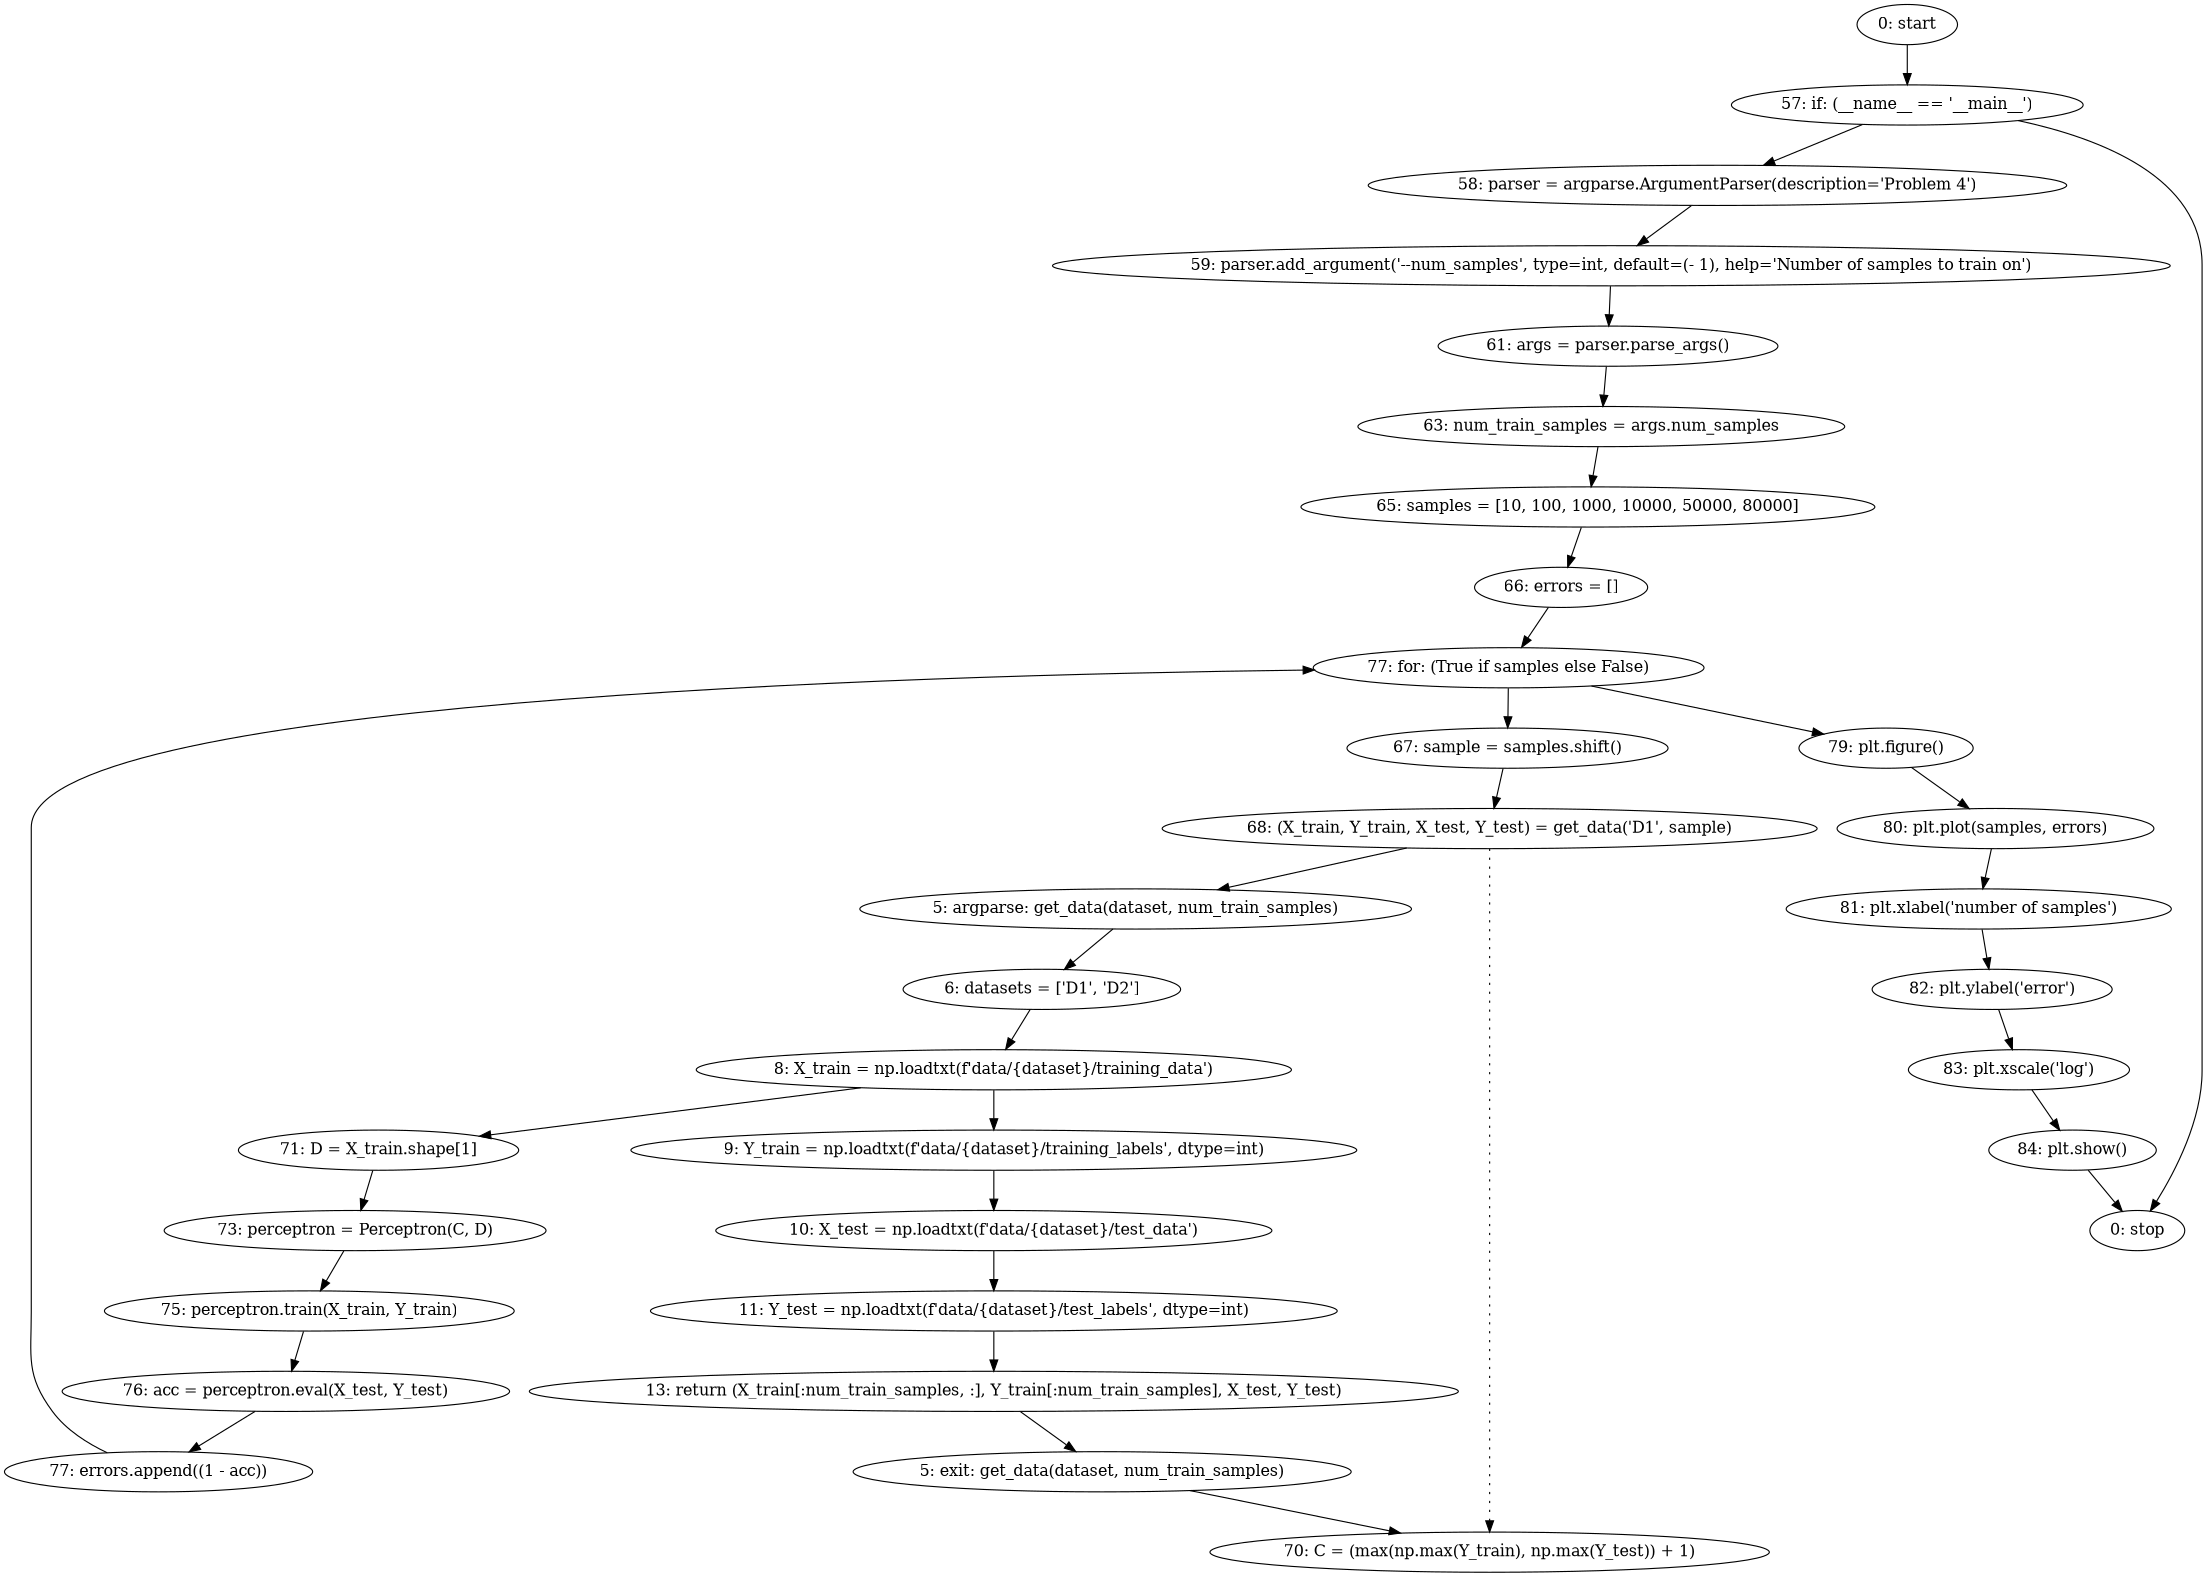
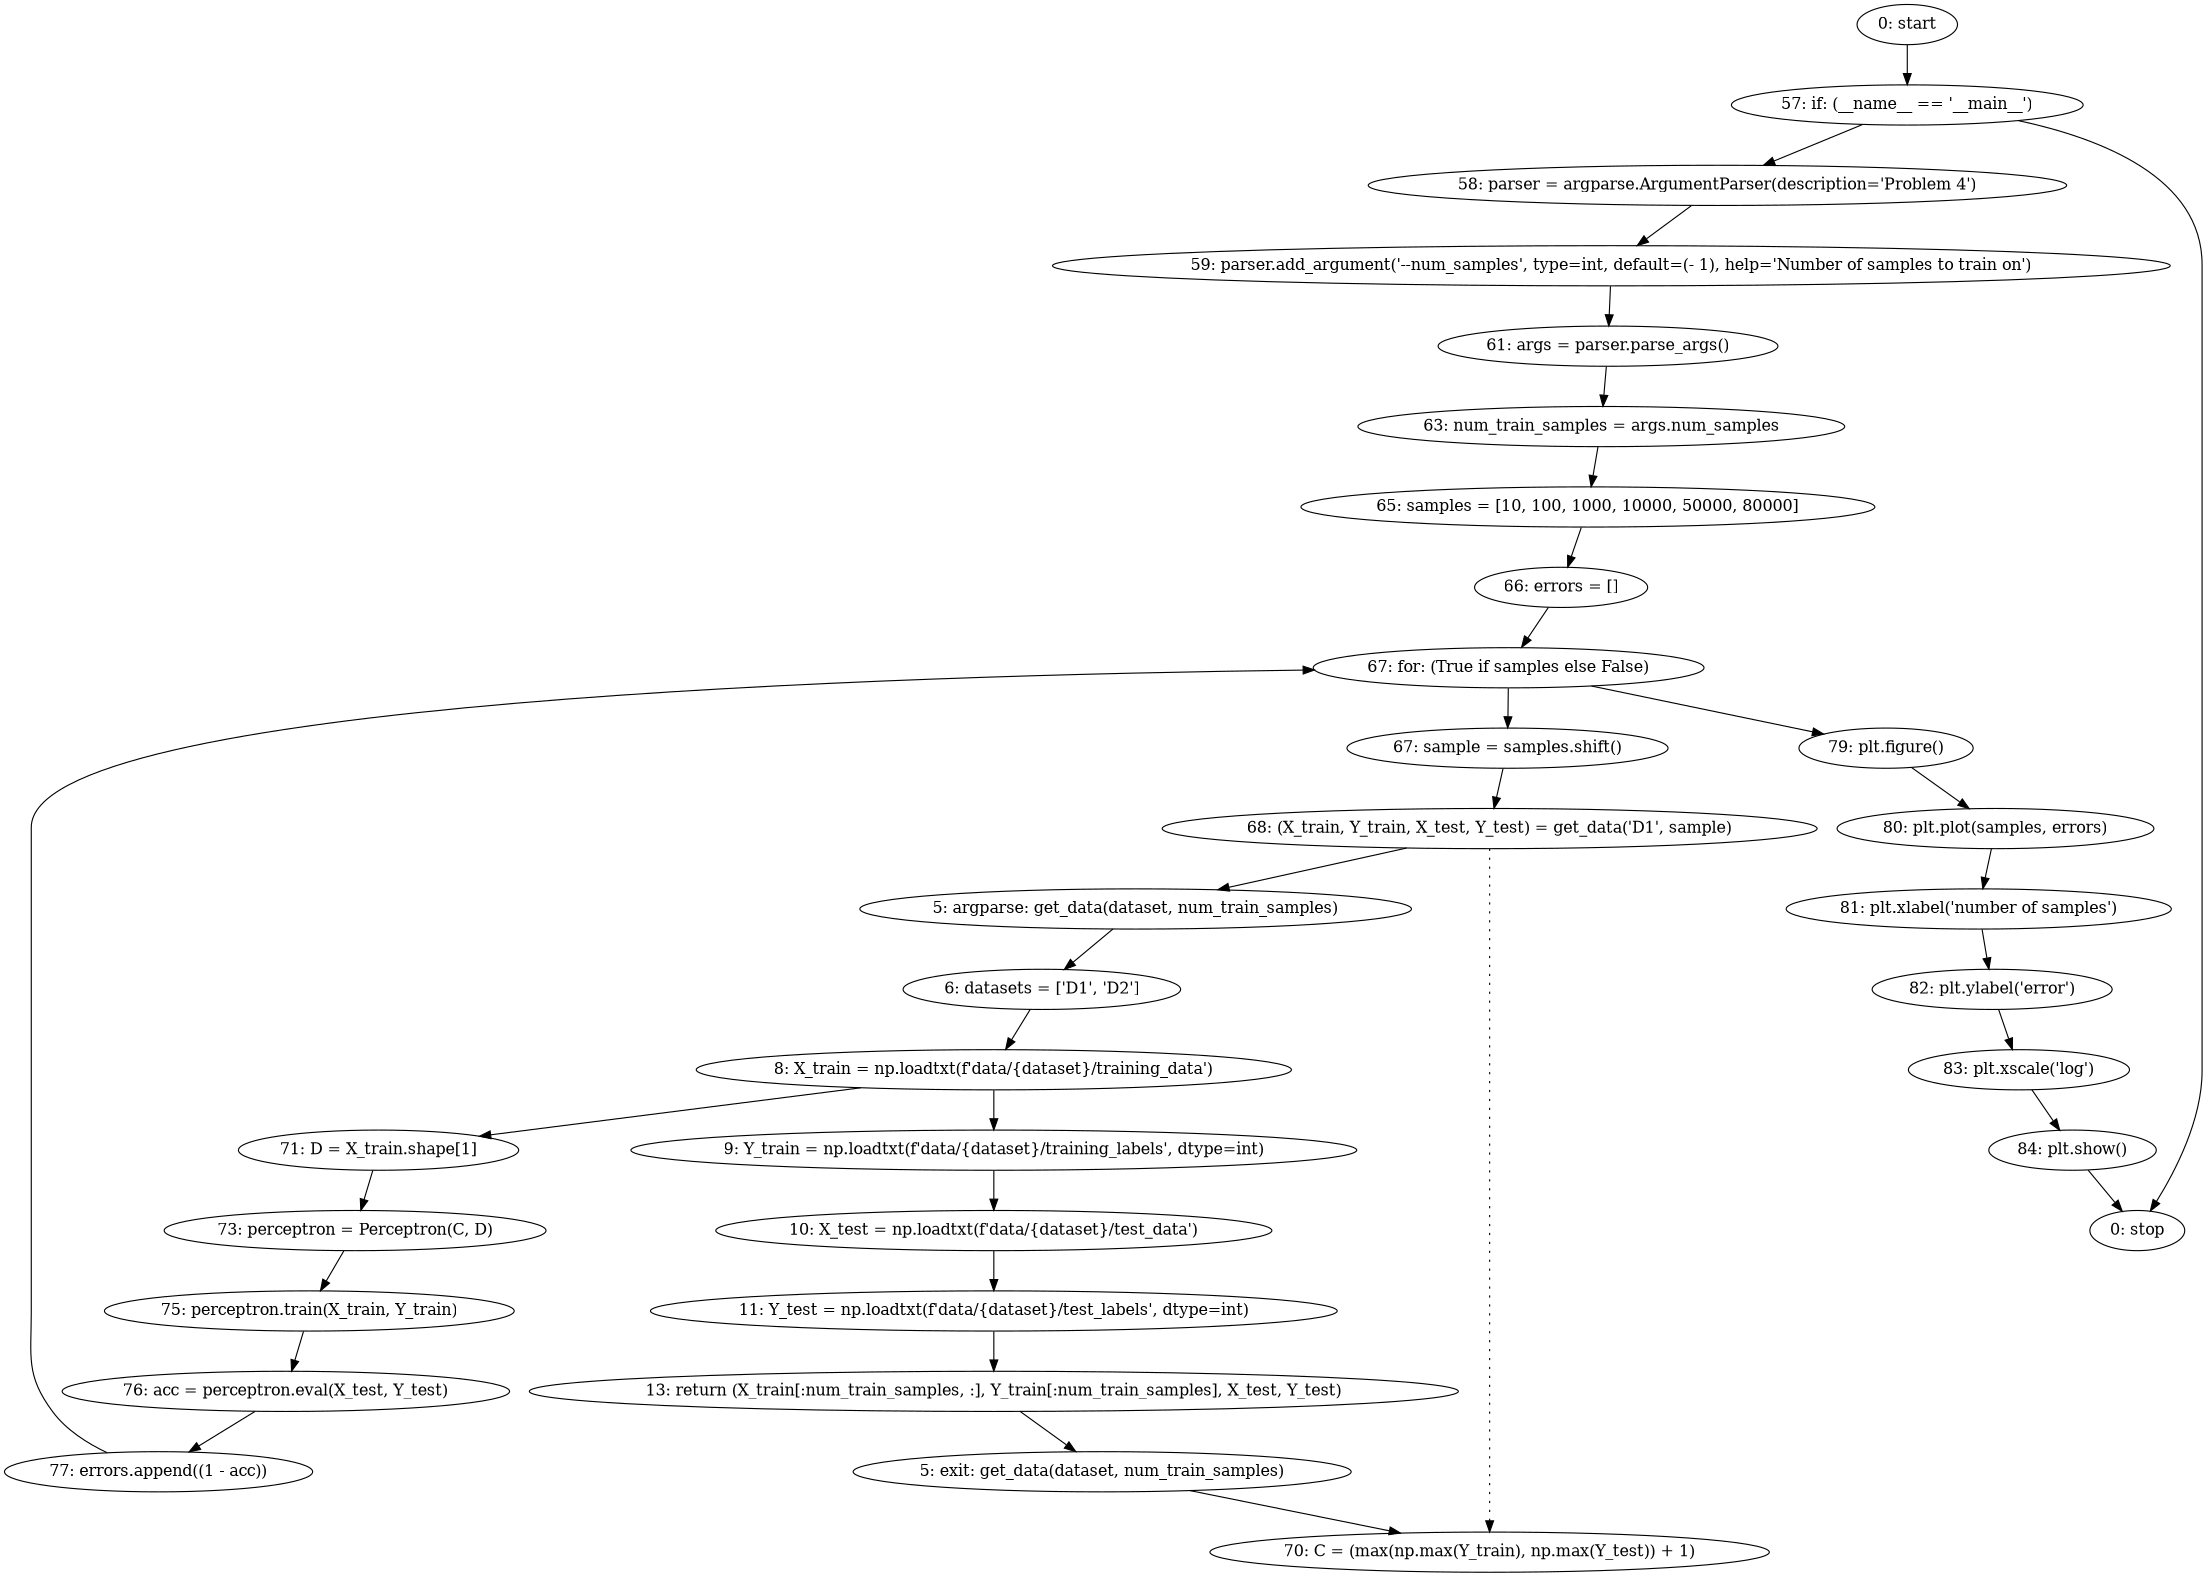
(1509, 668) -> (1509, 668)
